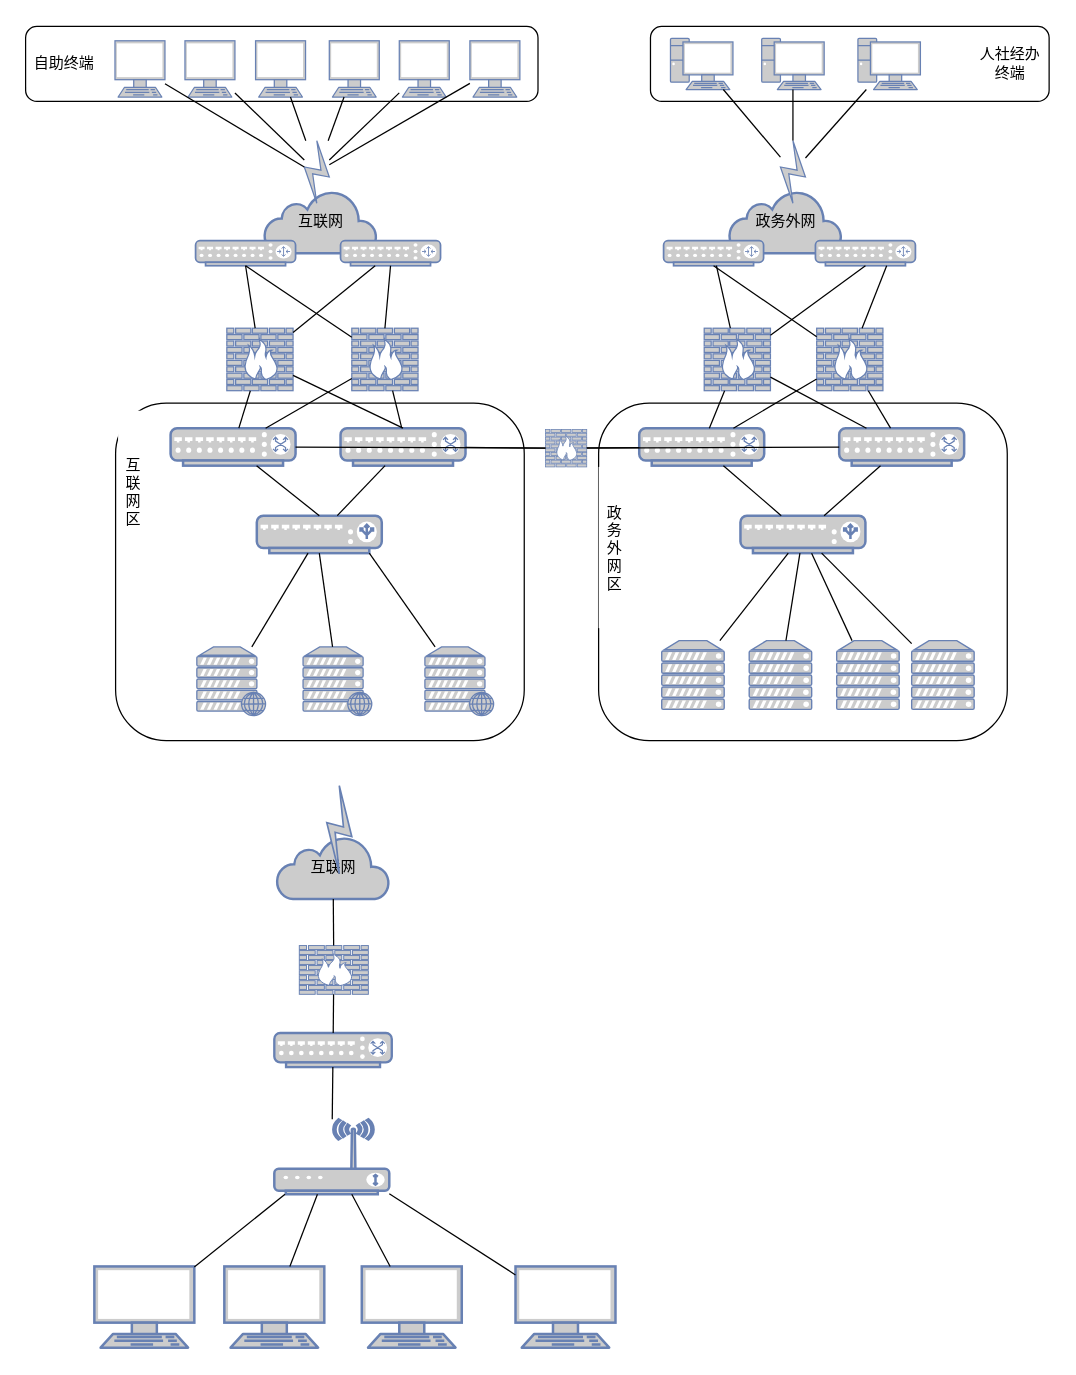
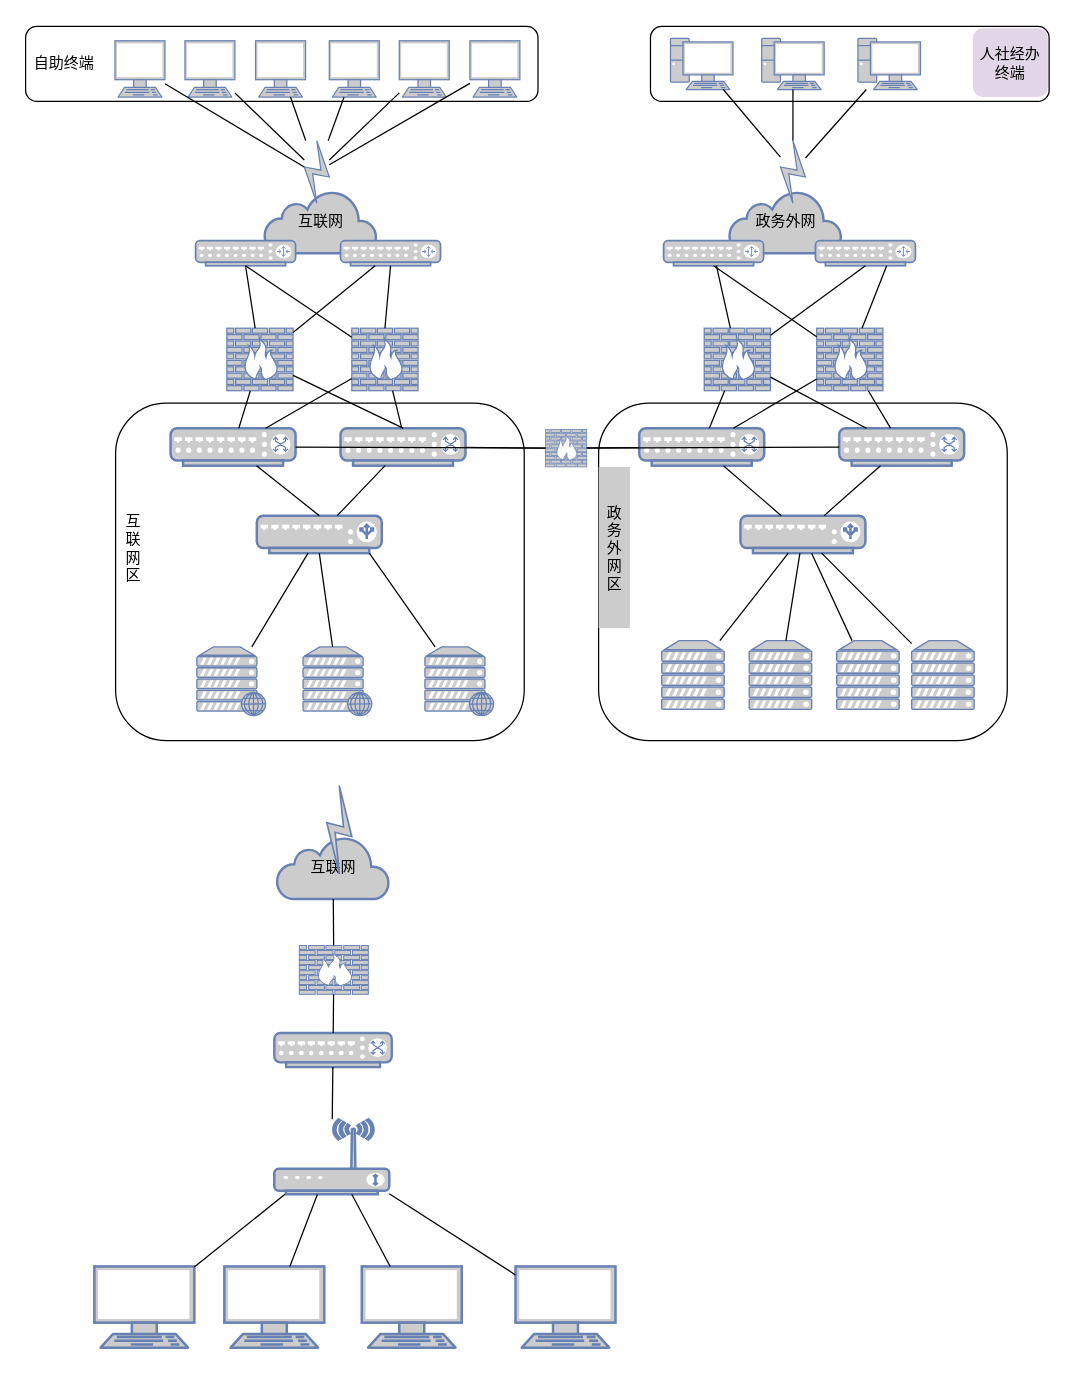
(1011, 63) -> (1011, 63)
(134, 491) -> (134, 548)
(614, 548) -> (614, 548)
